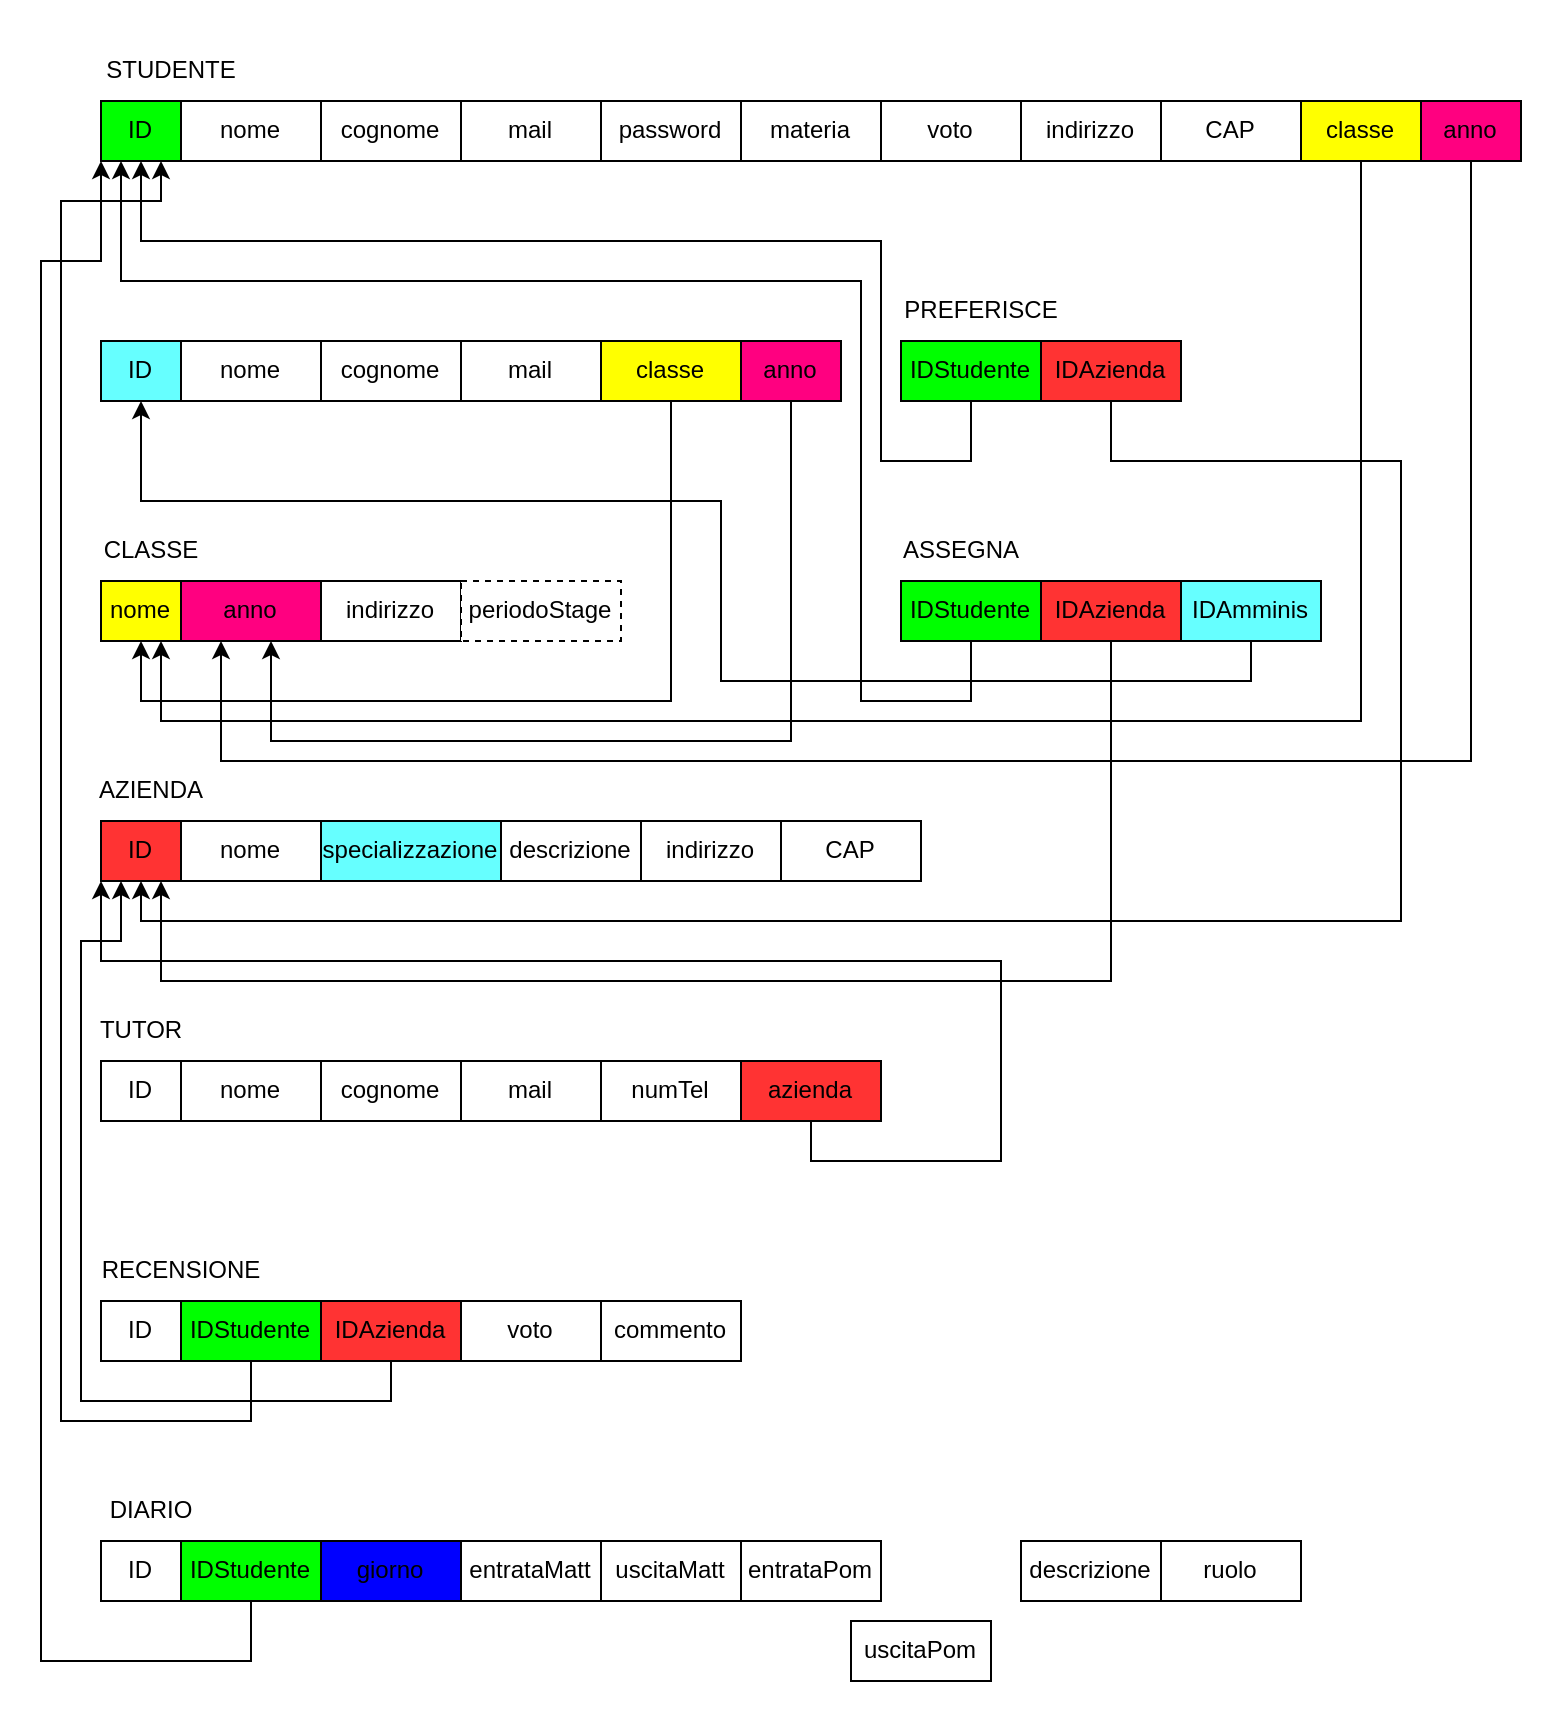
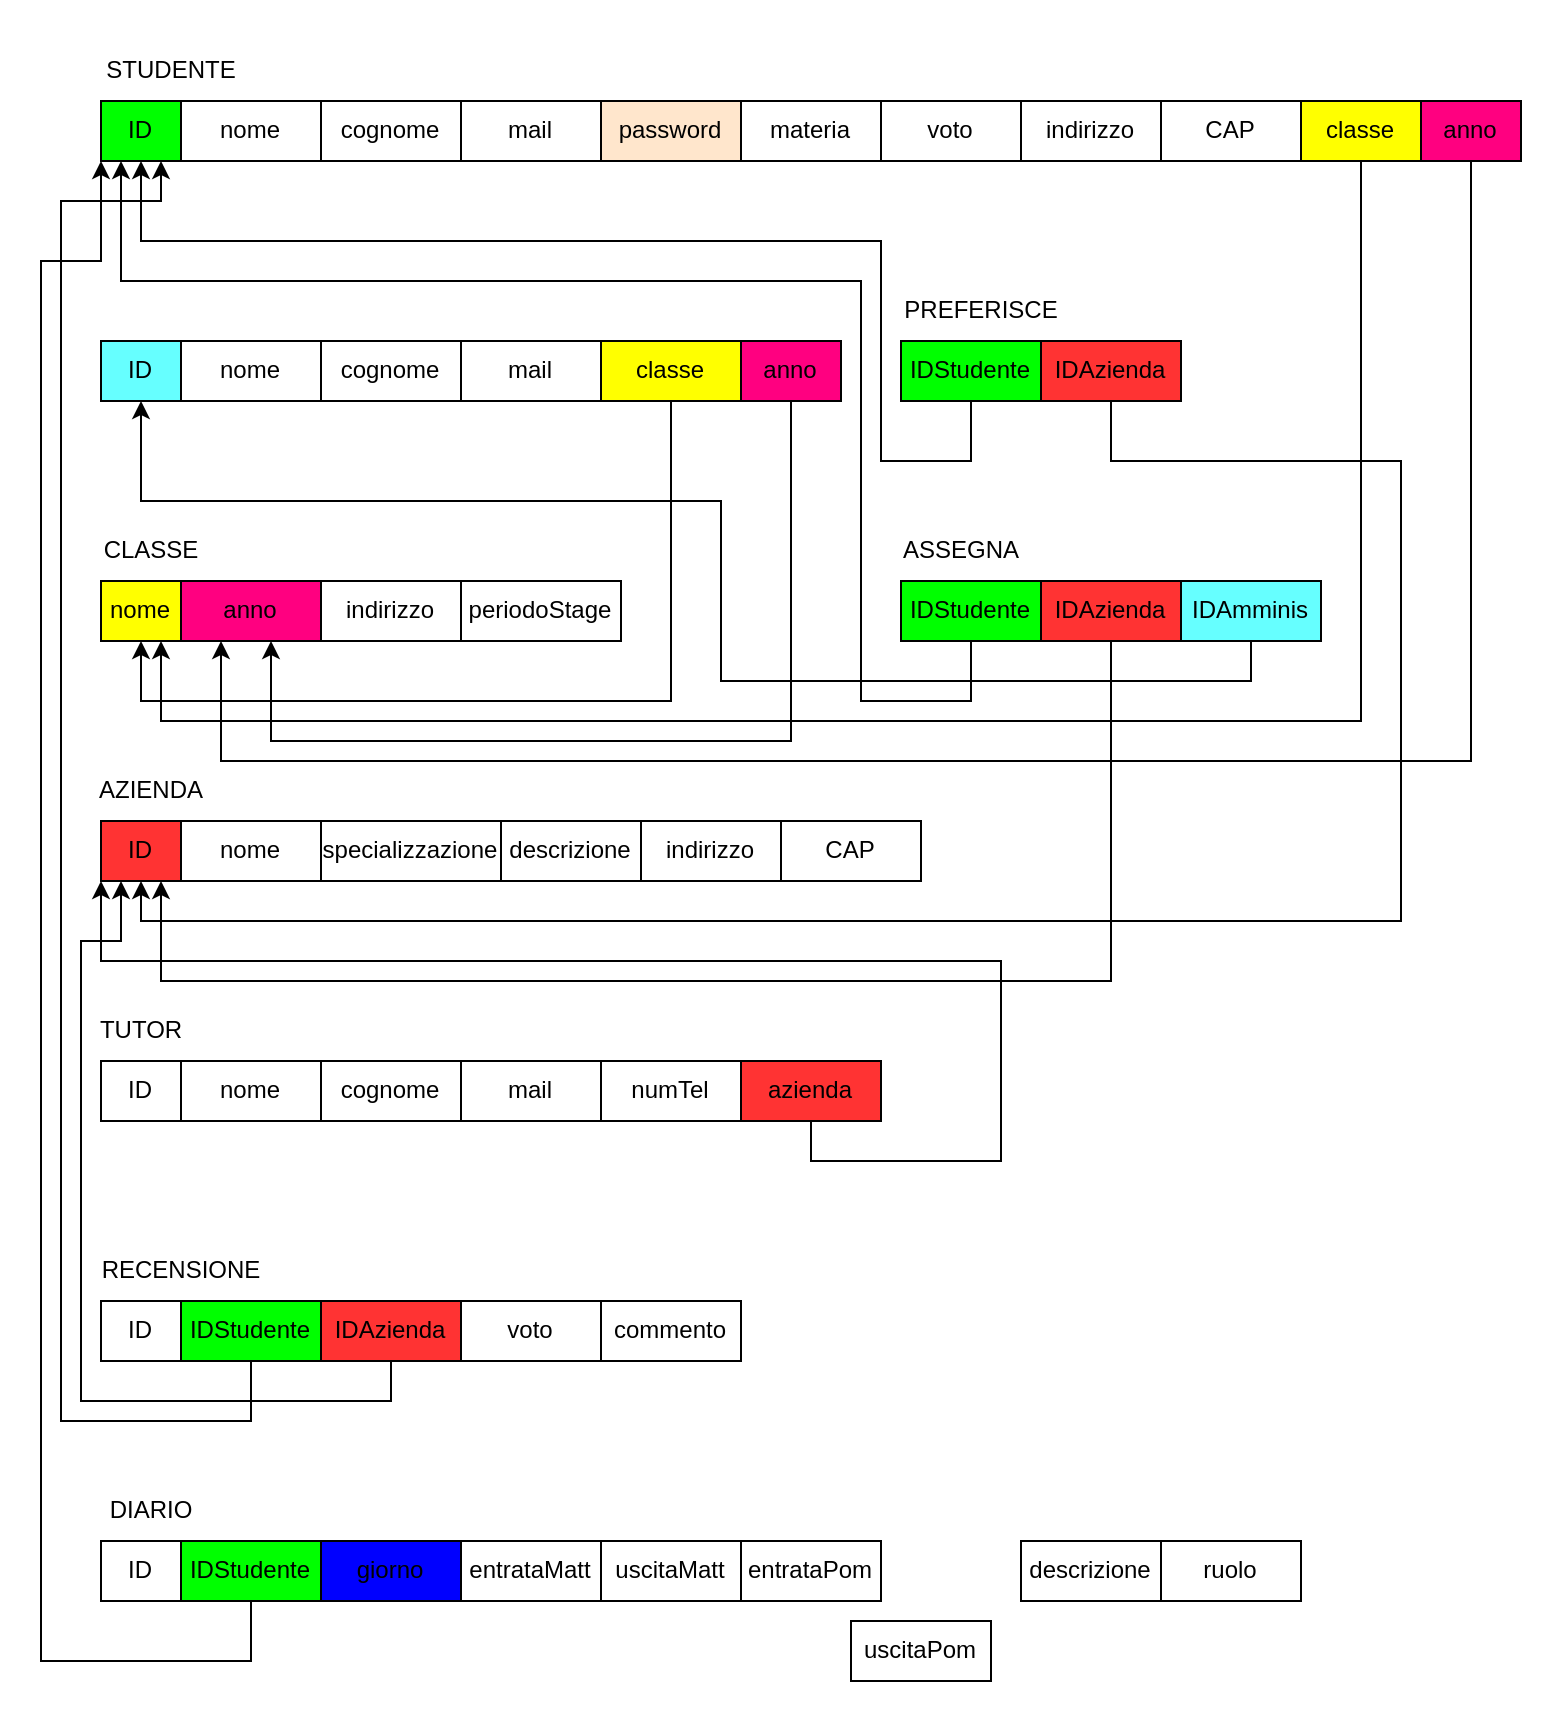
(671, 131) -> (671, 131)
(541, 611) -> (541, 611)
(411, 851) -> (411, 851)
